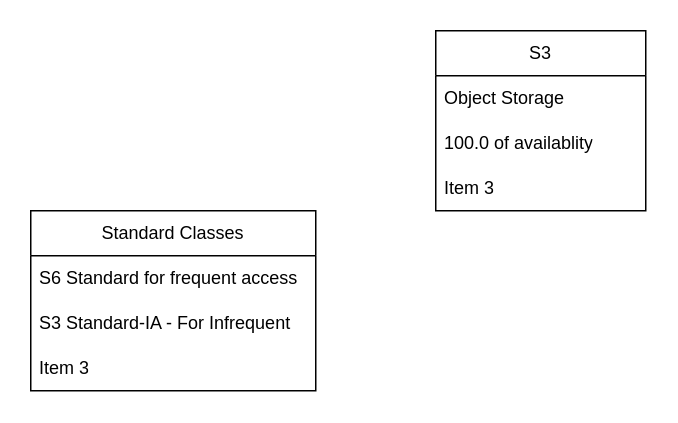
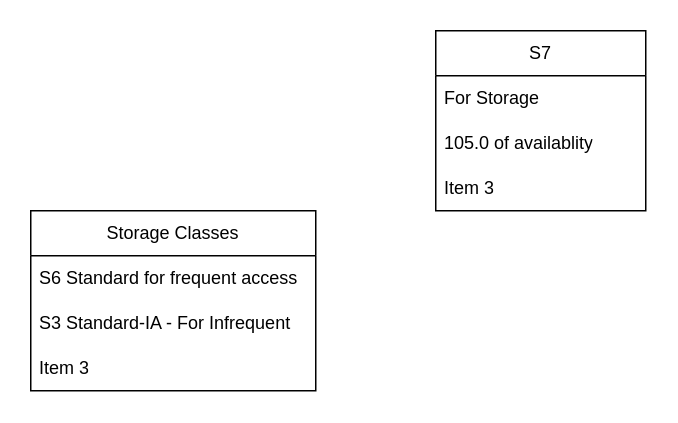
(541, 53) -> (541, 53)
(513, 98) -> (498, 98)
(529, 143) -> (529, 143)
(173, 233) -> (173, 233)
